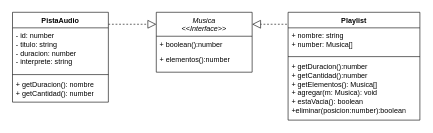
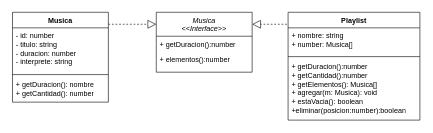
(60, 21) -> (60, 21)
(193, 44) -> (201, 44)
